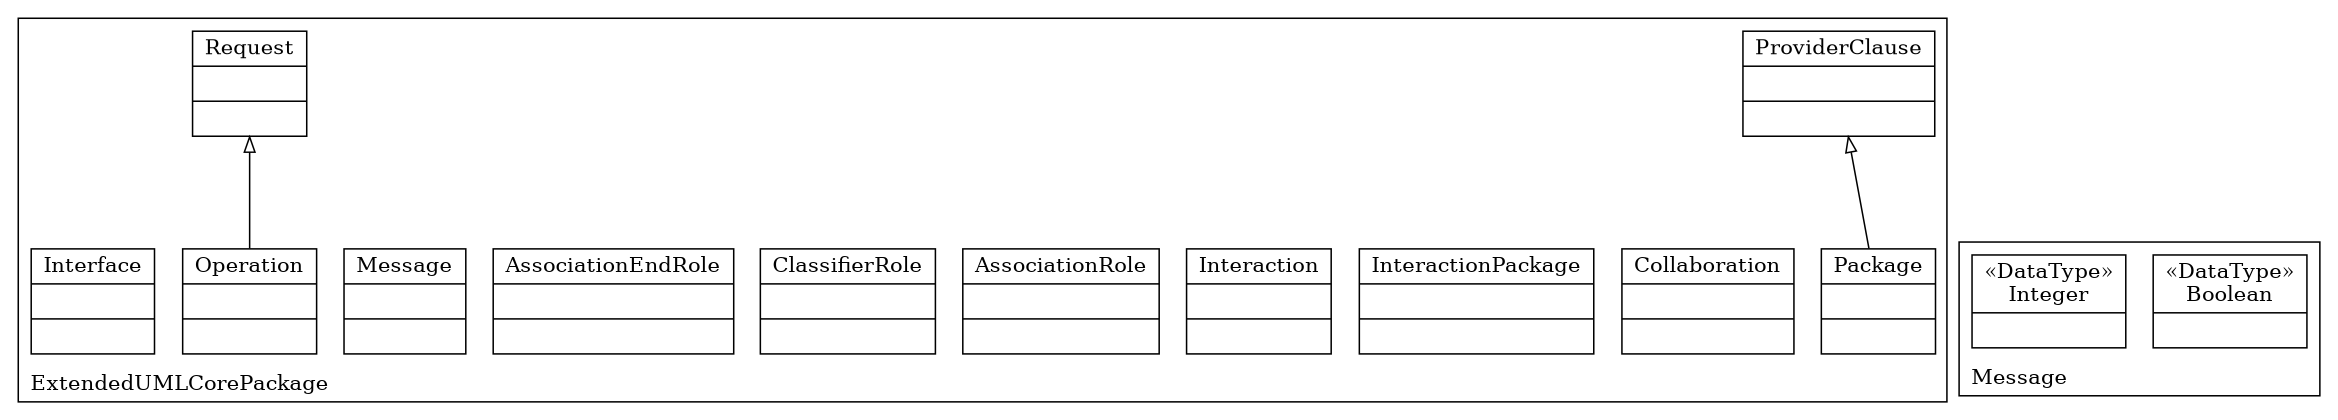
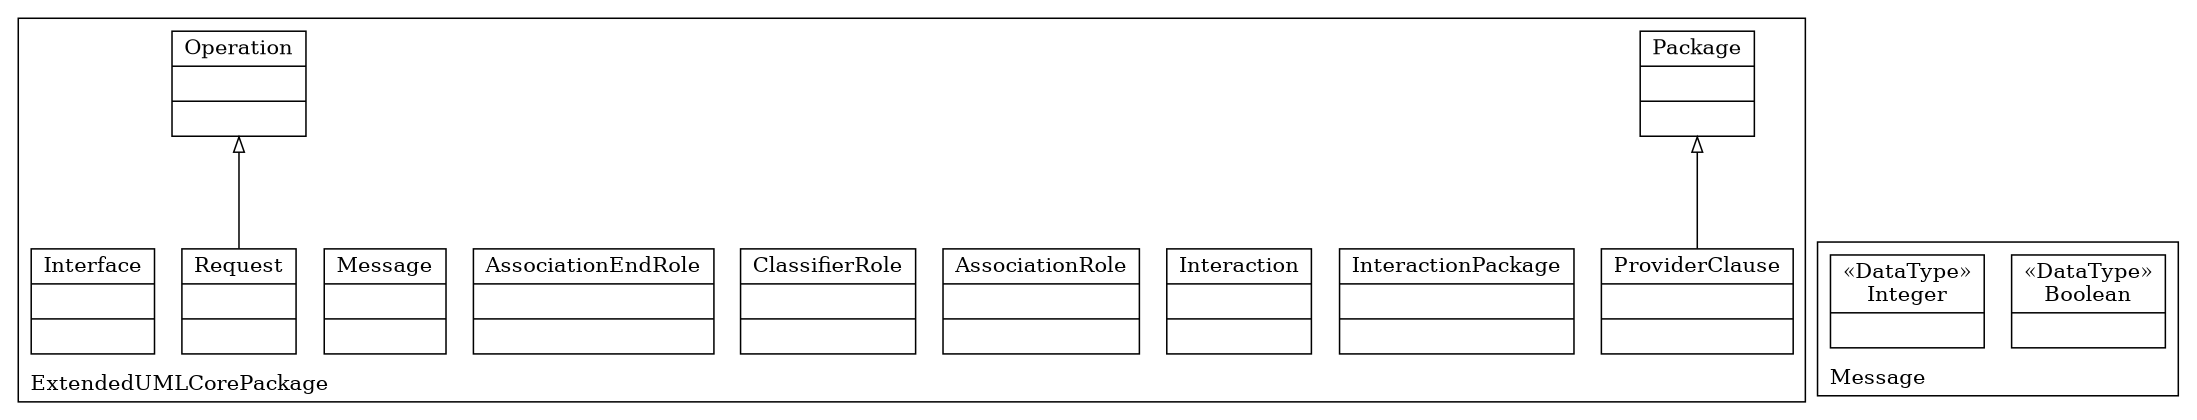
(250, 200) -> (239, 200)
(1860, 200) -> (1697, 200)
(1708, 301) -> none
